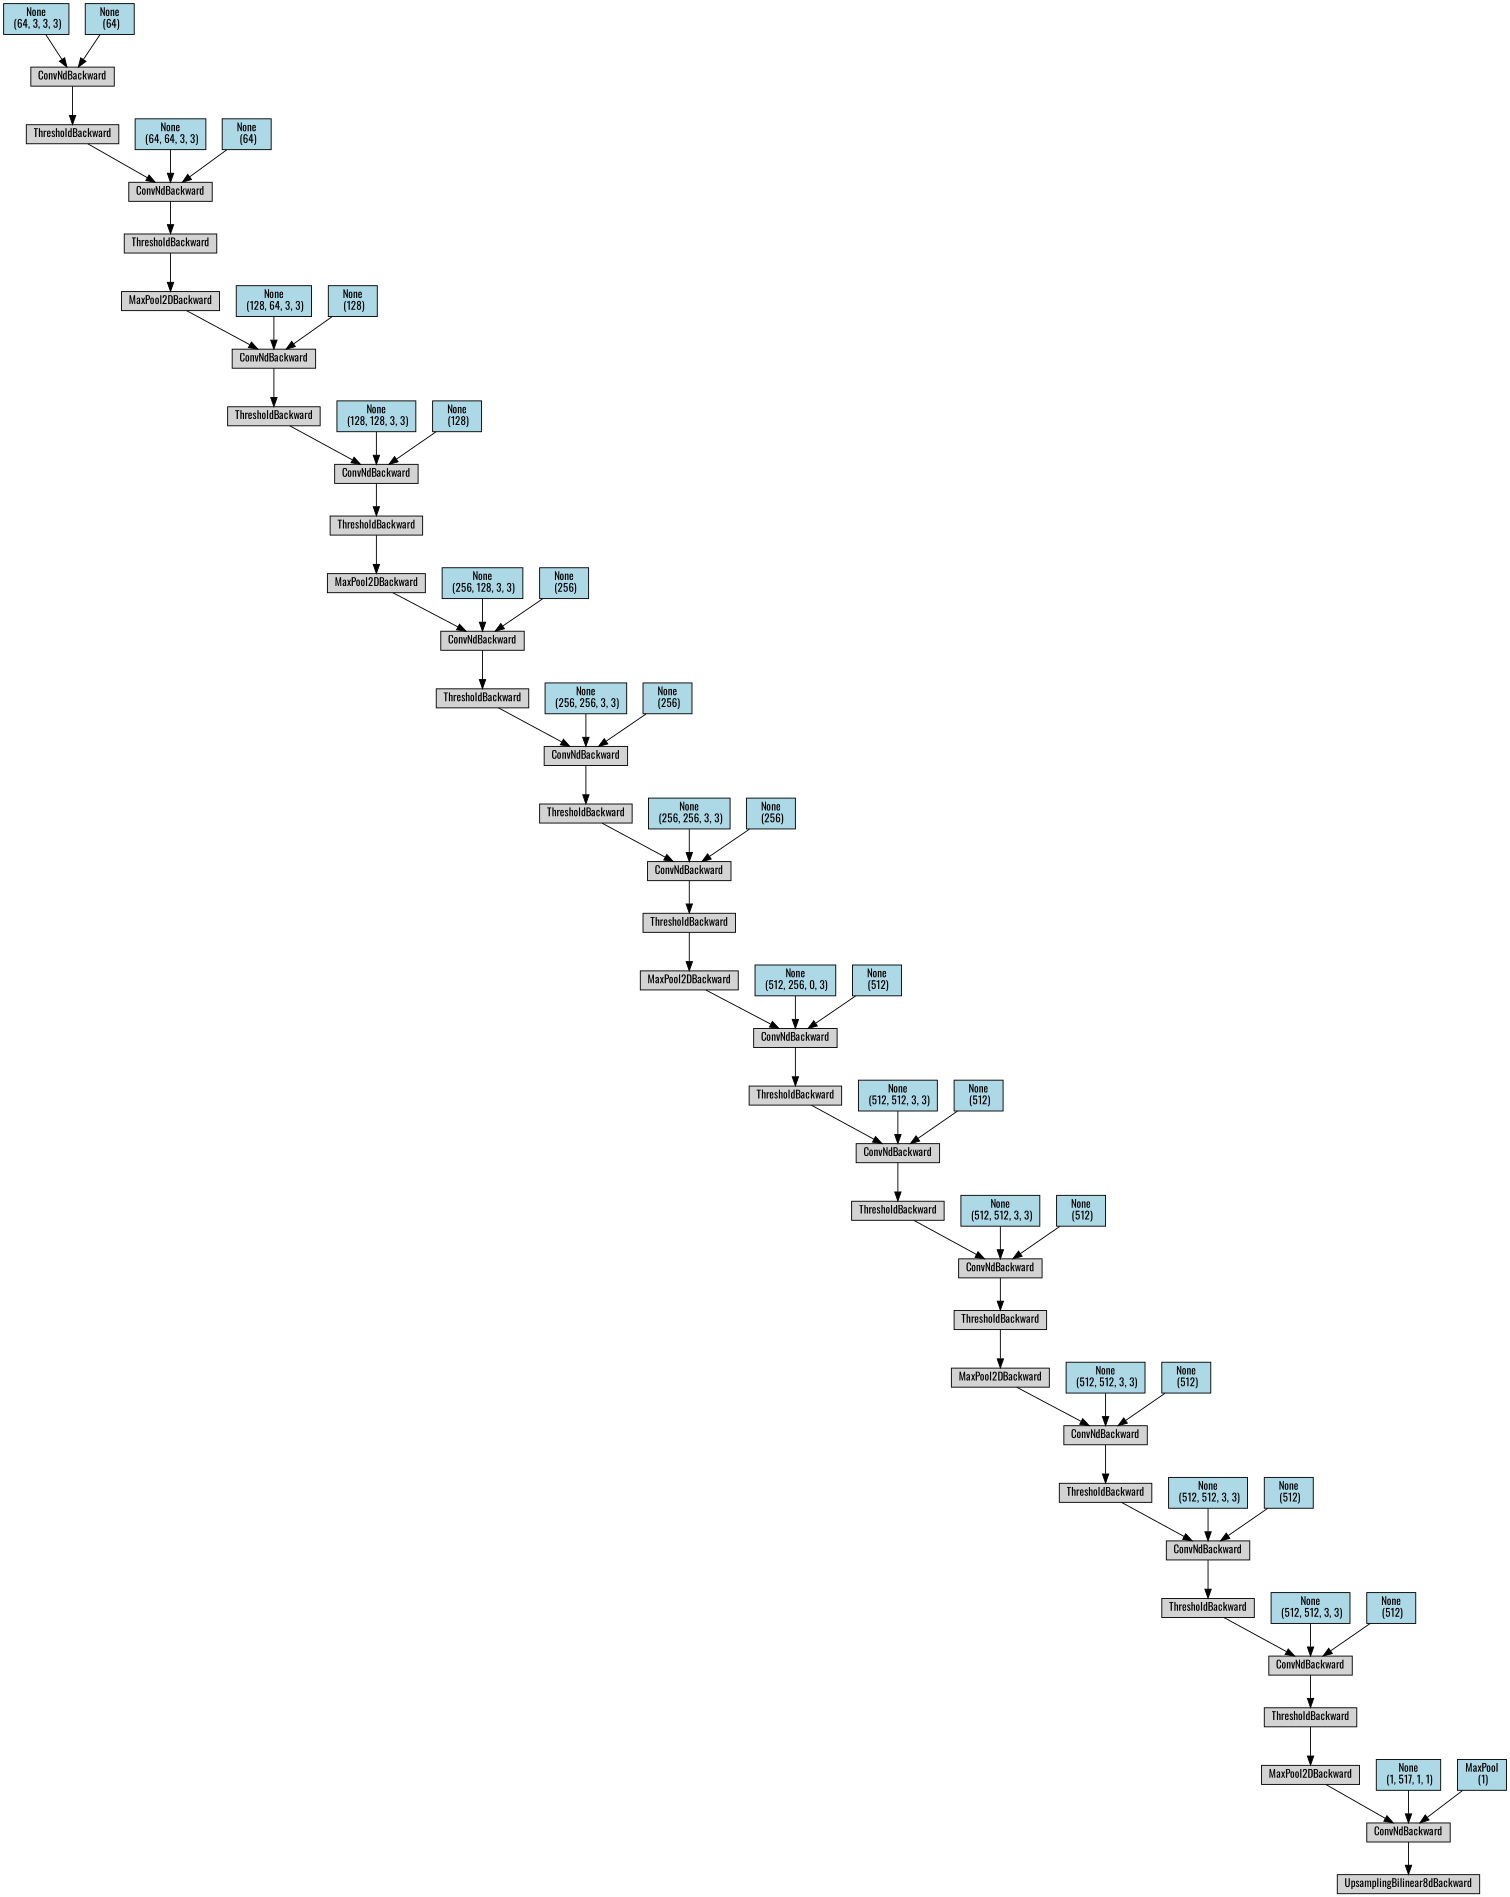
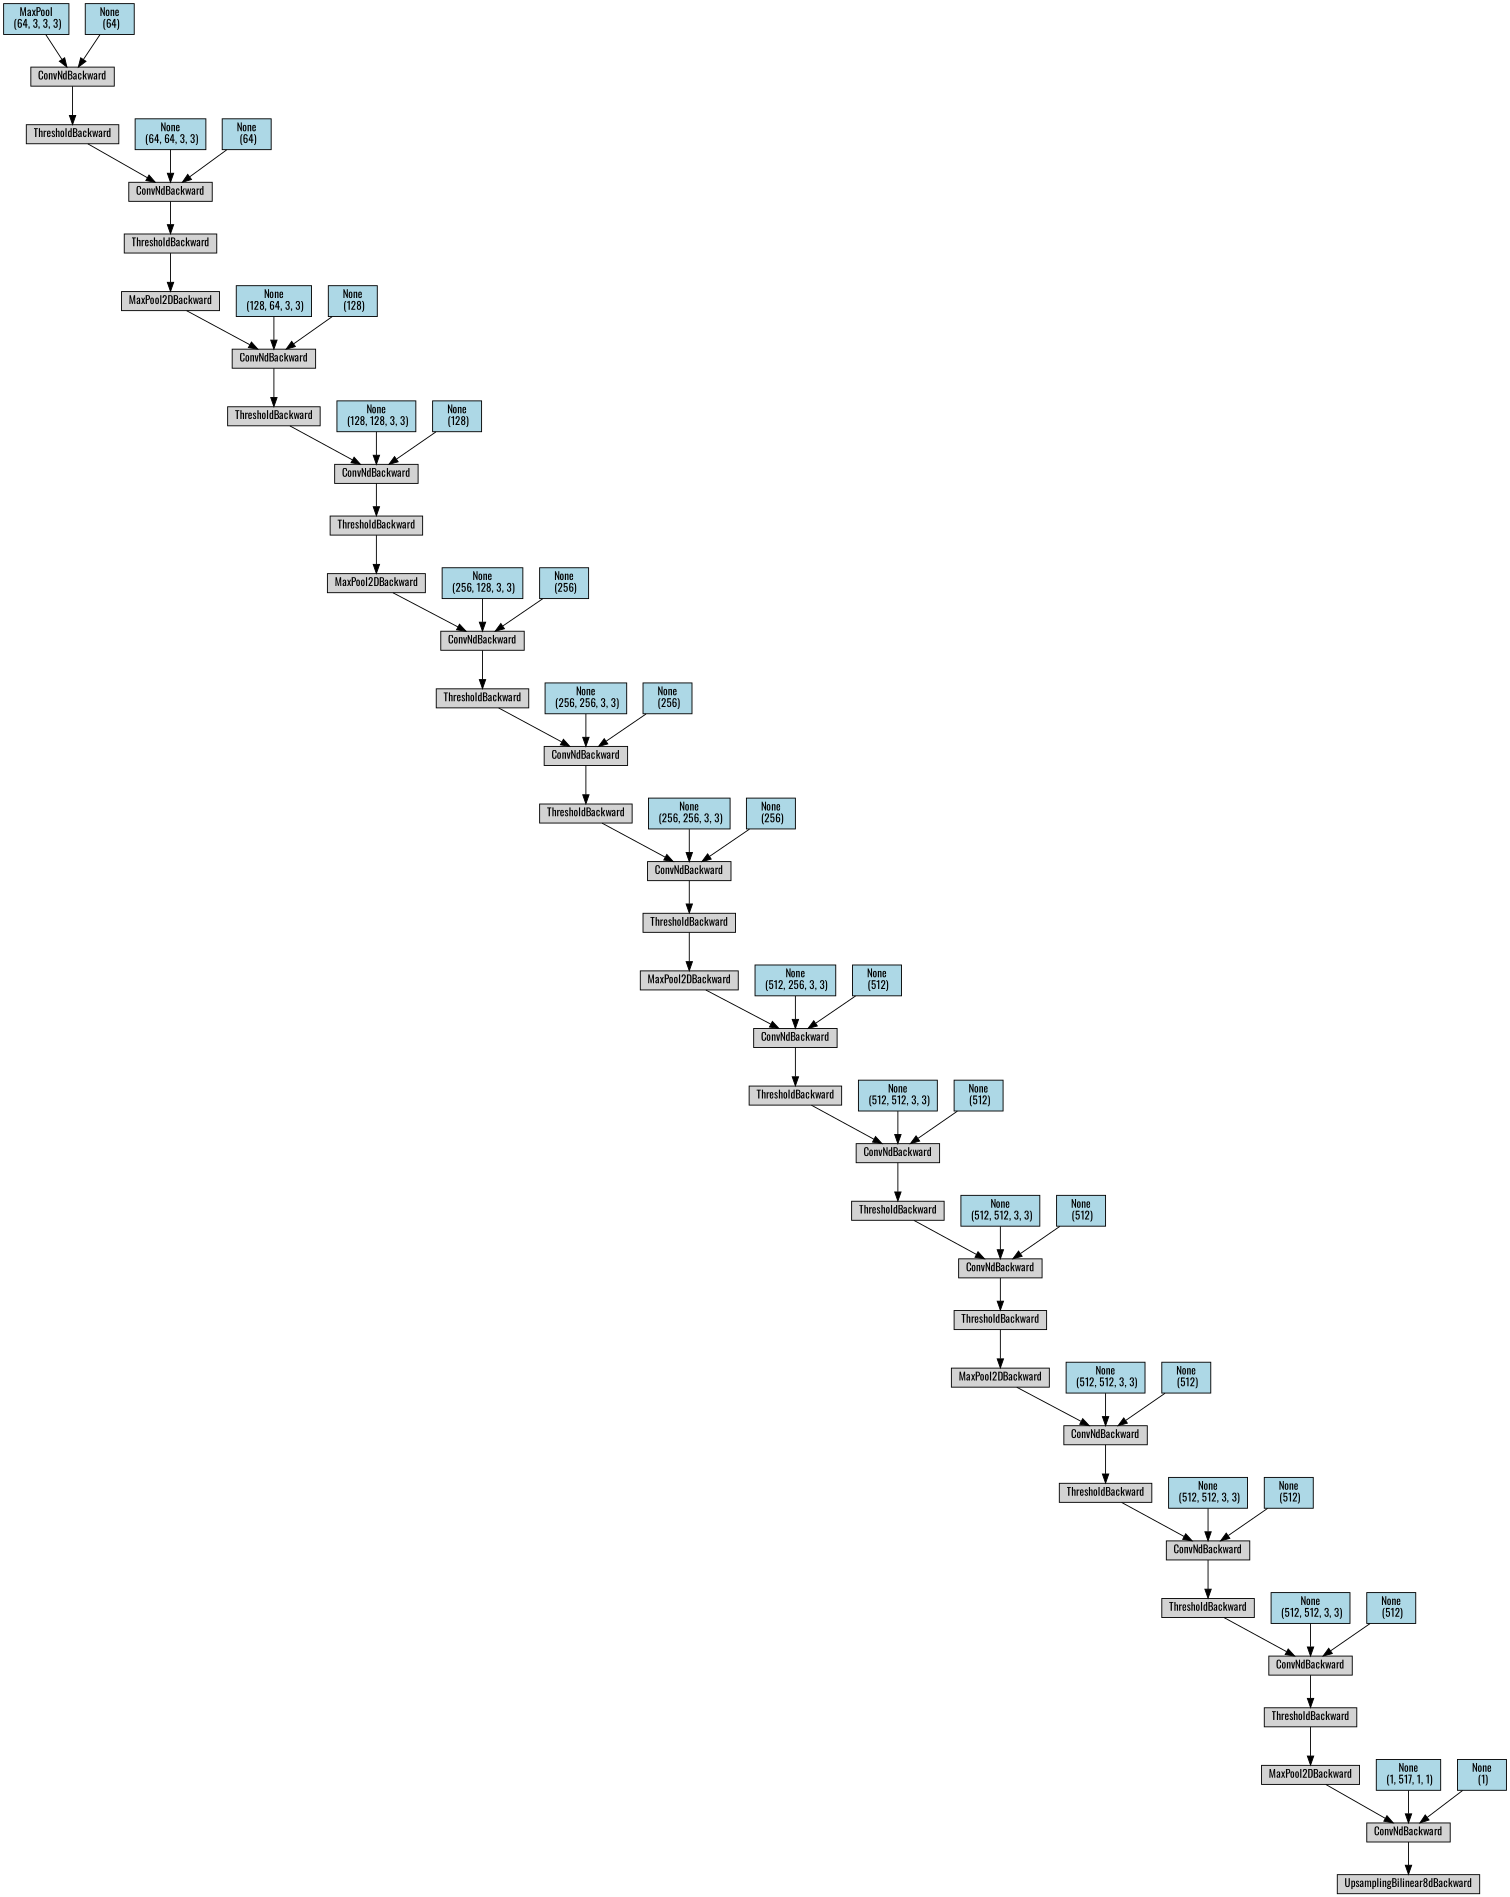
(36, 19) -> (36, 19)
(795, 980) -> (795, 980)
(1482, 1775) -> (1482, 1775)
